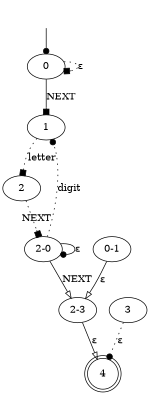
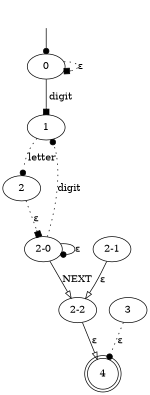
(61, 97) -> (61, 97)
(28, 153) -> (28, 153)
(36, 219) -> (36, 219)
(112, 249) -> (112, 249)
(78, 310) -> (78, 310)
